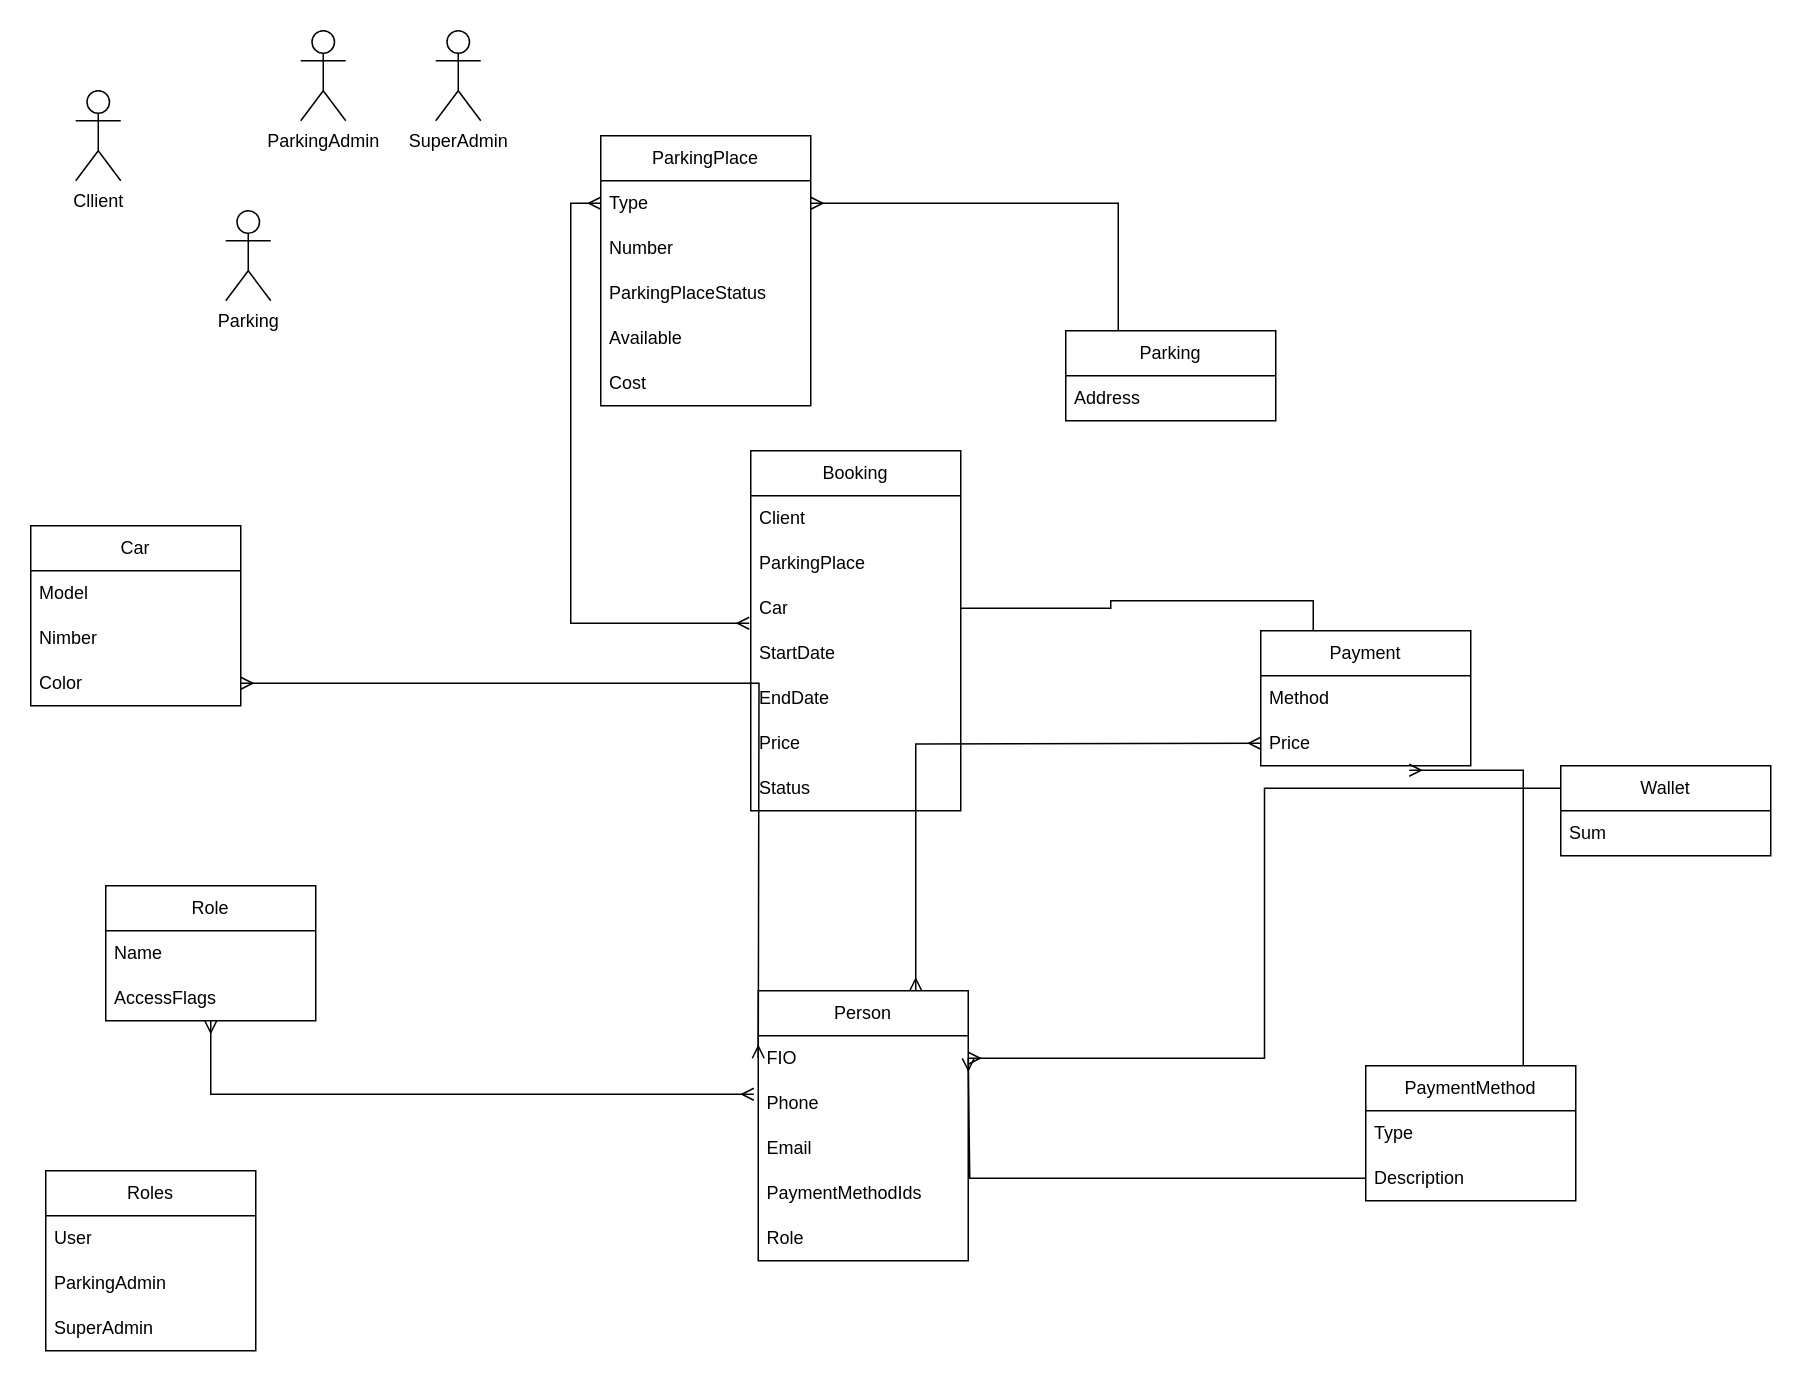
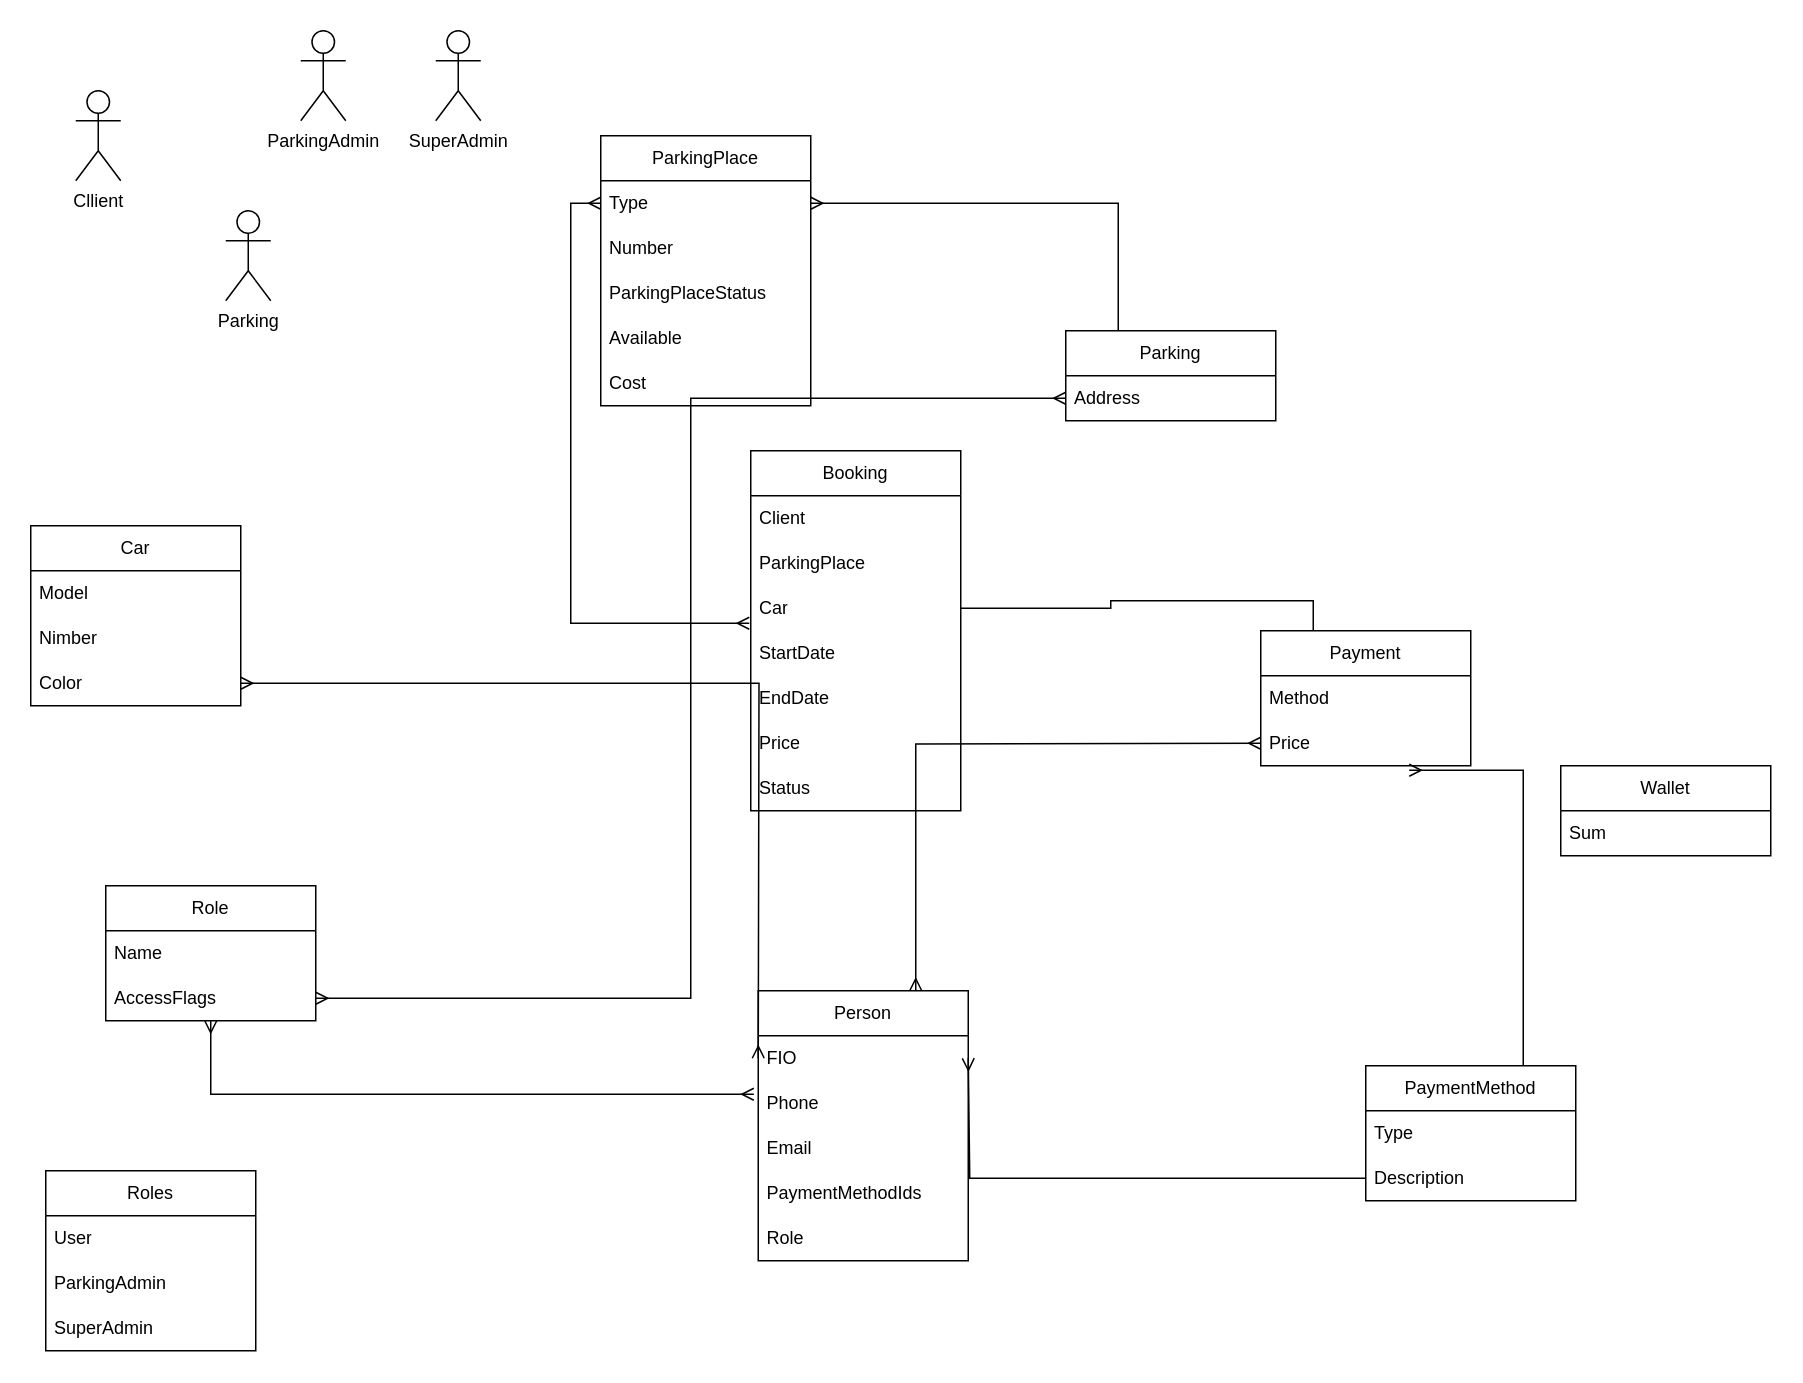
none -> (691, 699)
(1265, 922) -> none
